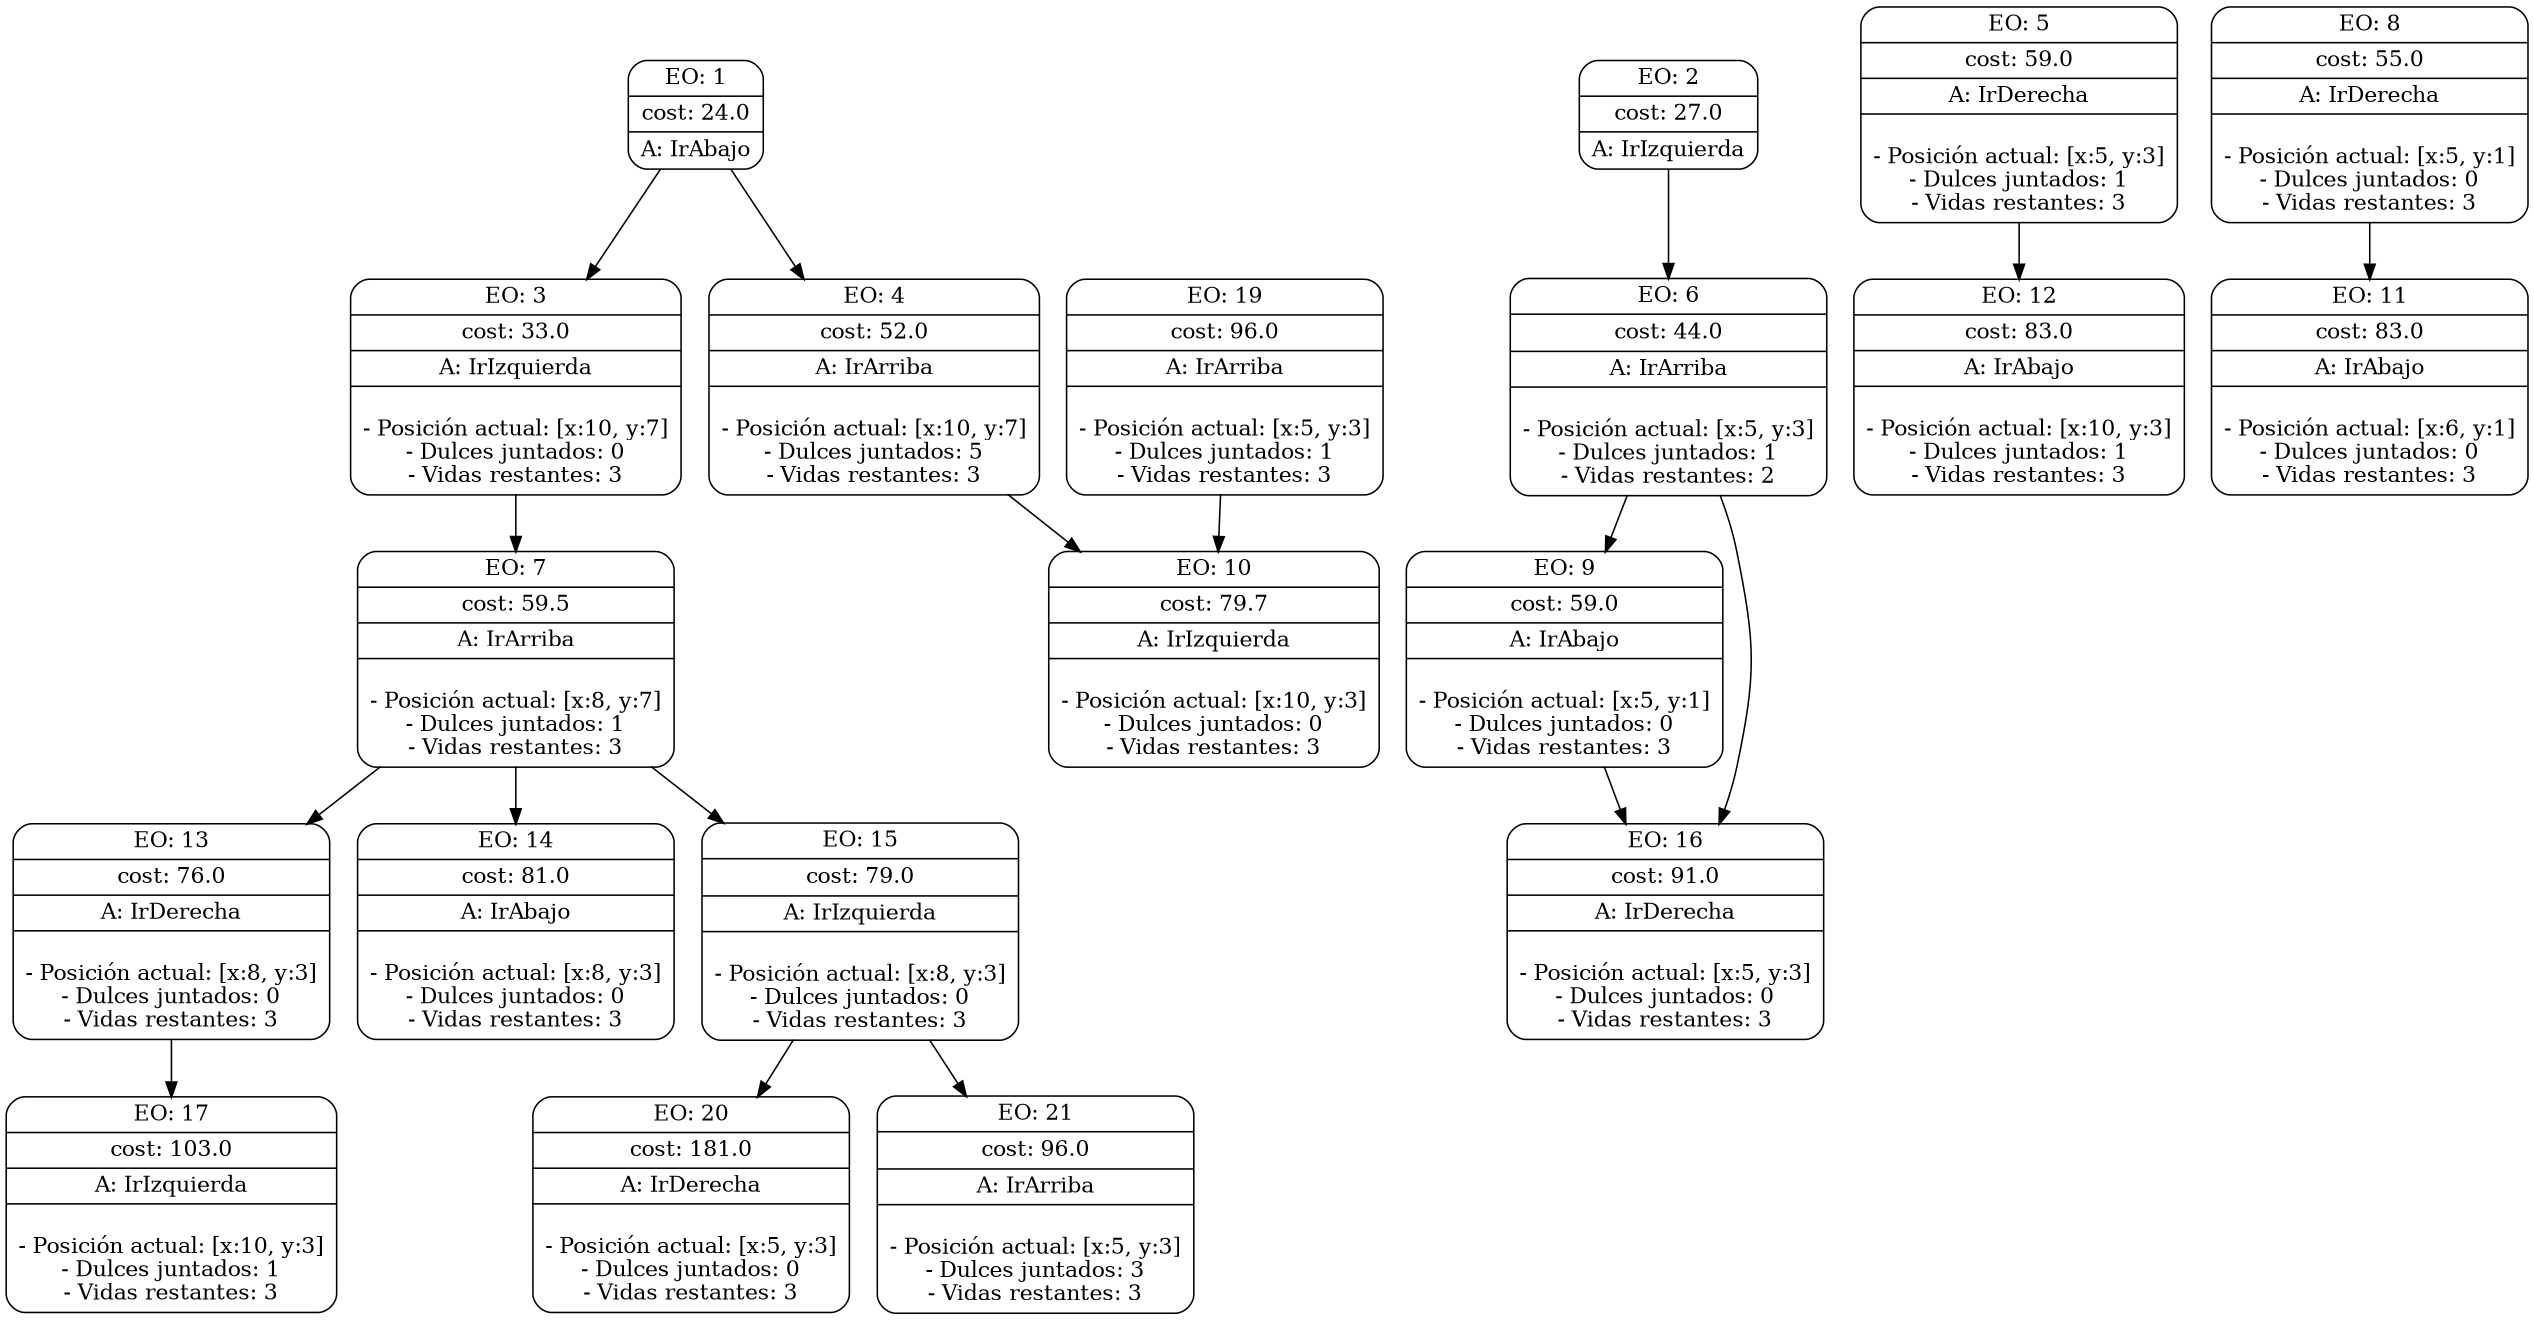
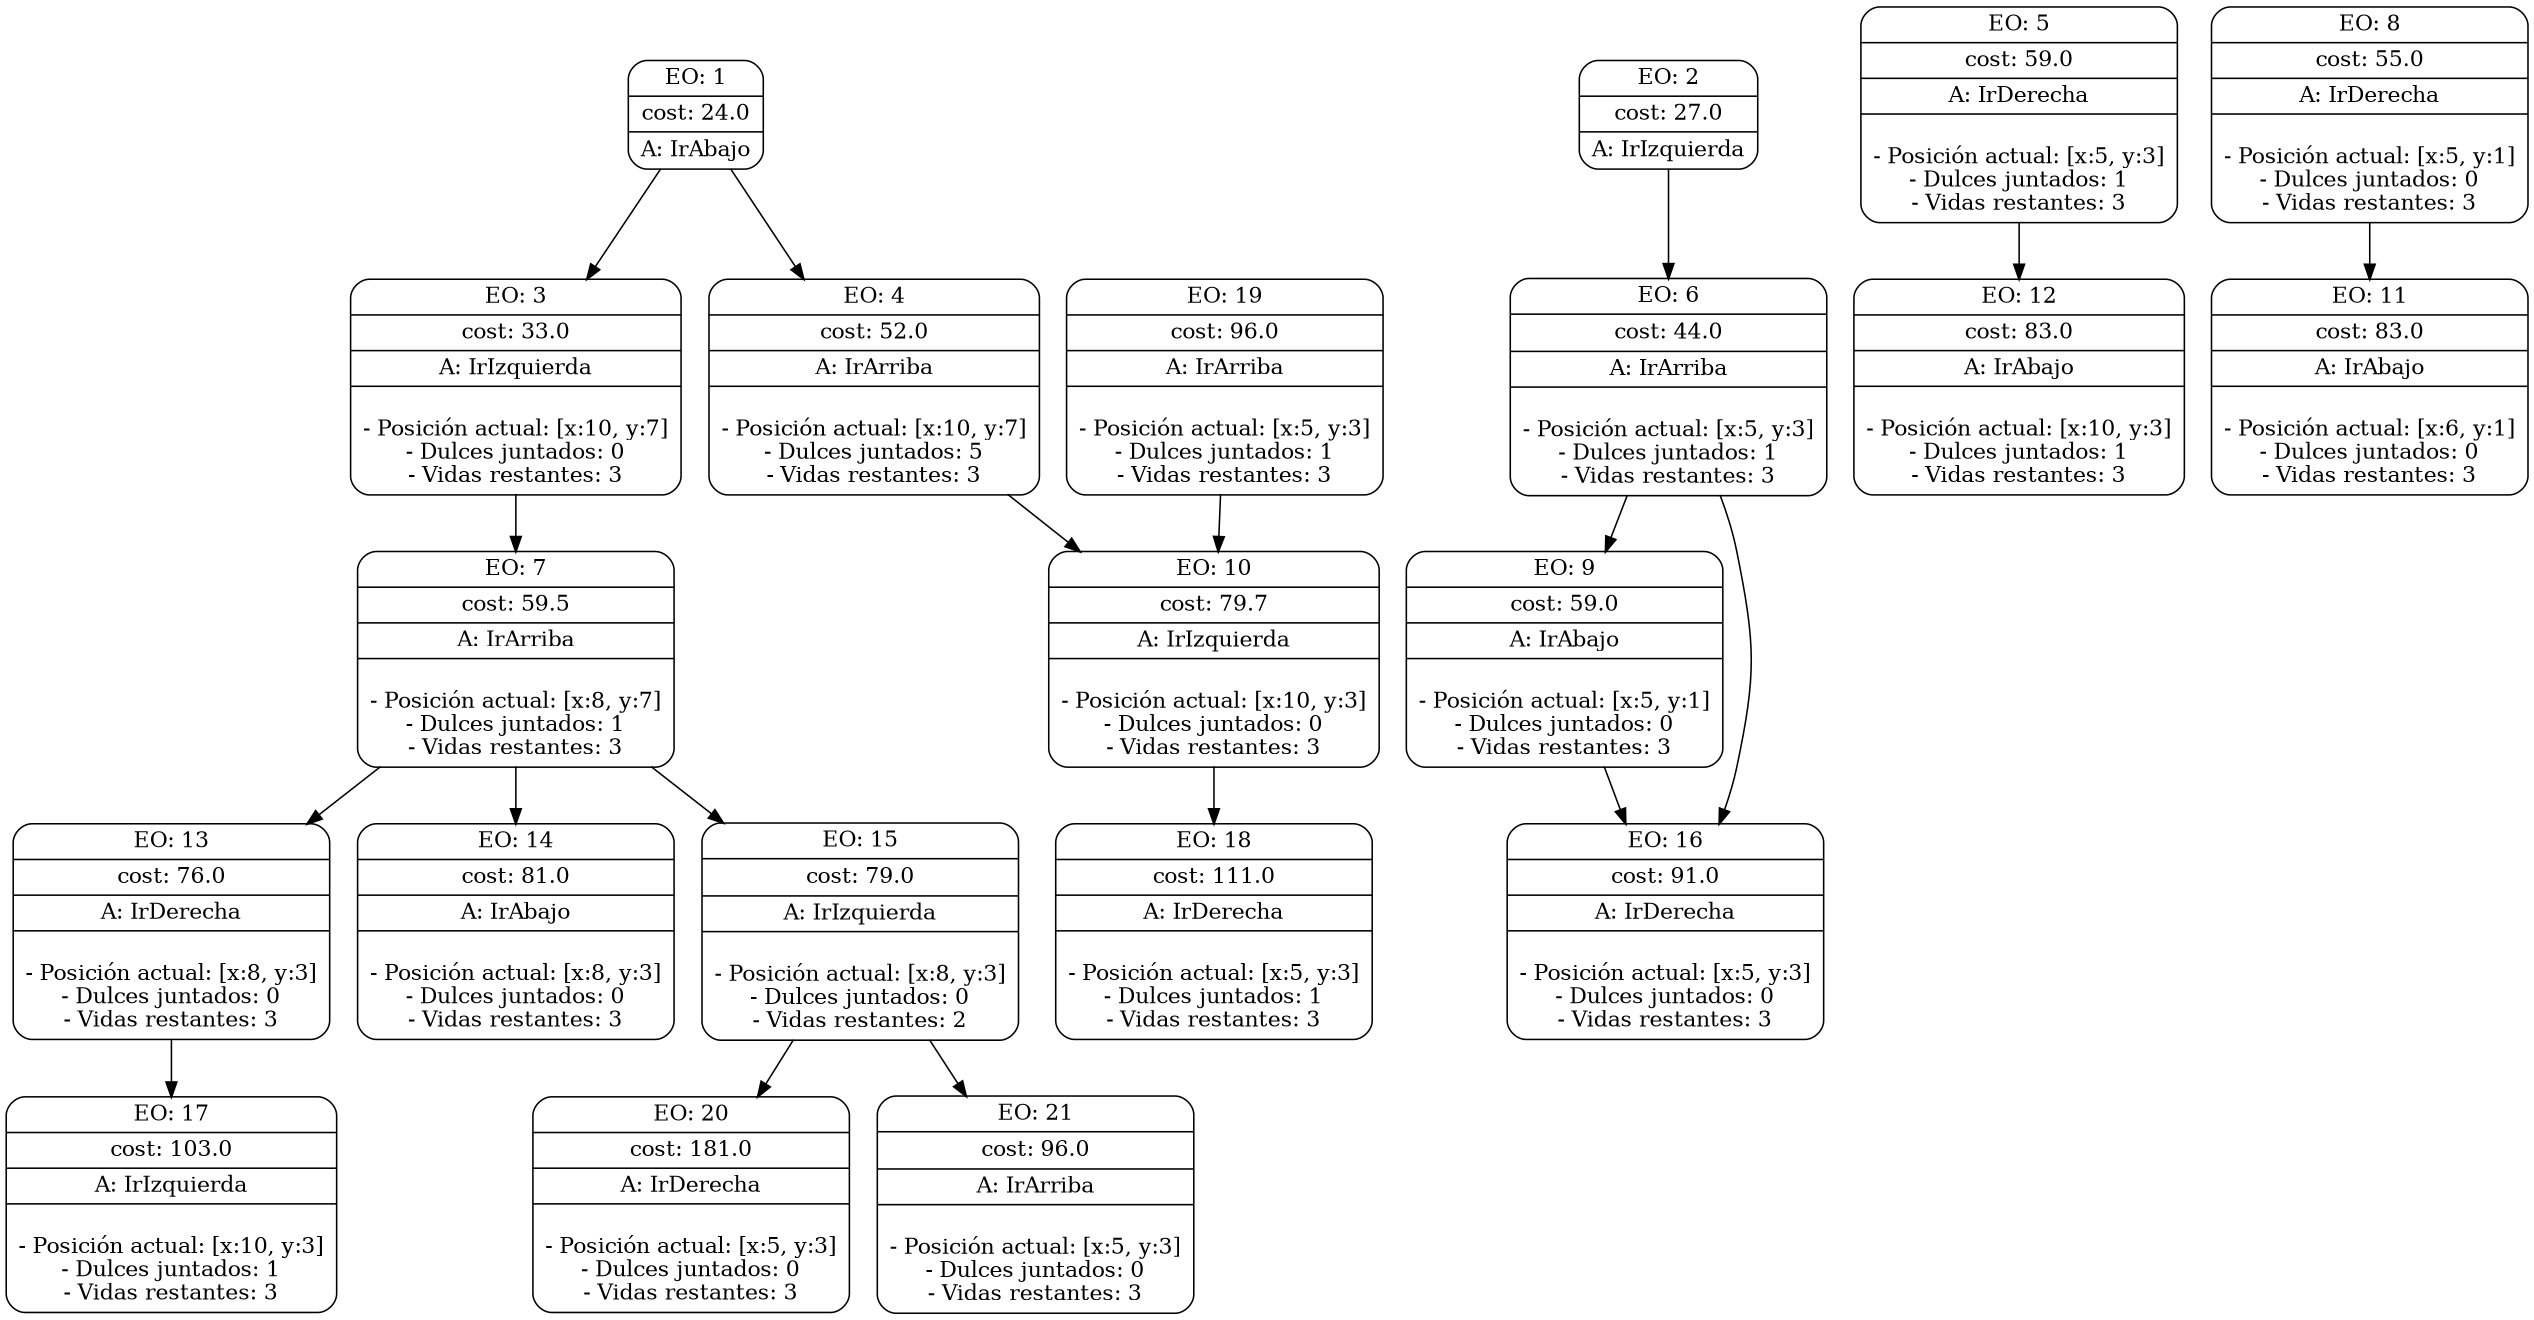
(1669, 476) -> (1669, 476)
none -> (1214, 932)
(860, 1021) -> (860, 1021)
(1036, 1271) -> (1036, 1271)
